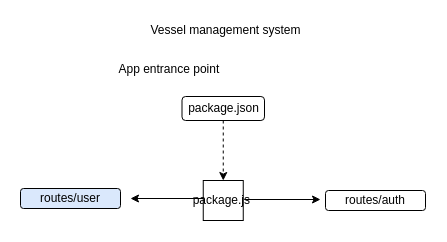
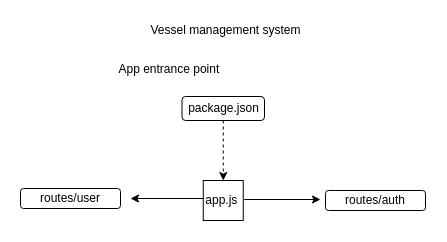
(71, 199) -> (71, 199)
(224, 201) -> (224, 201)
